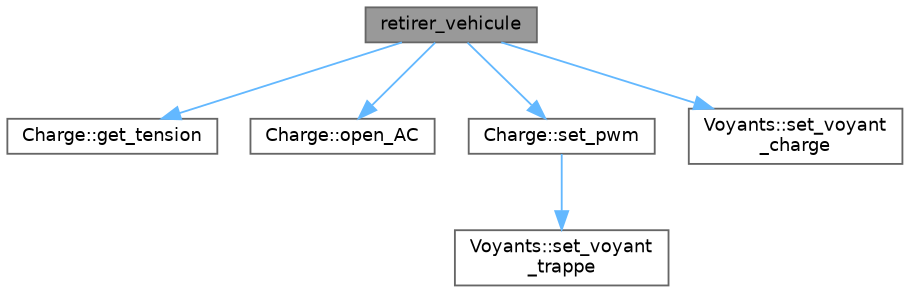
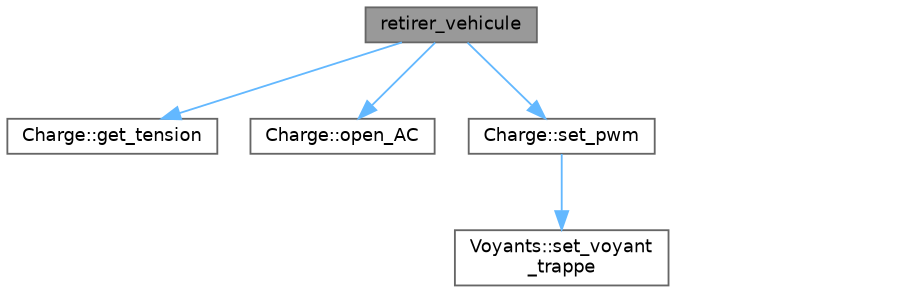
(796, 136) -> none
